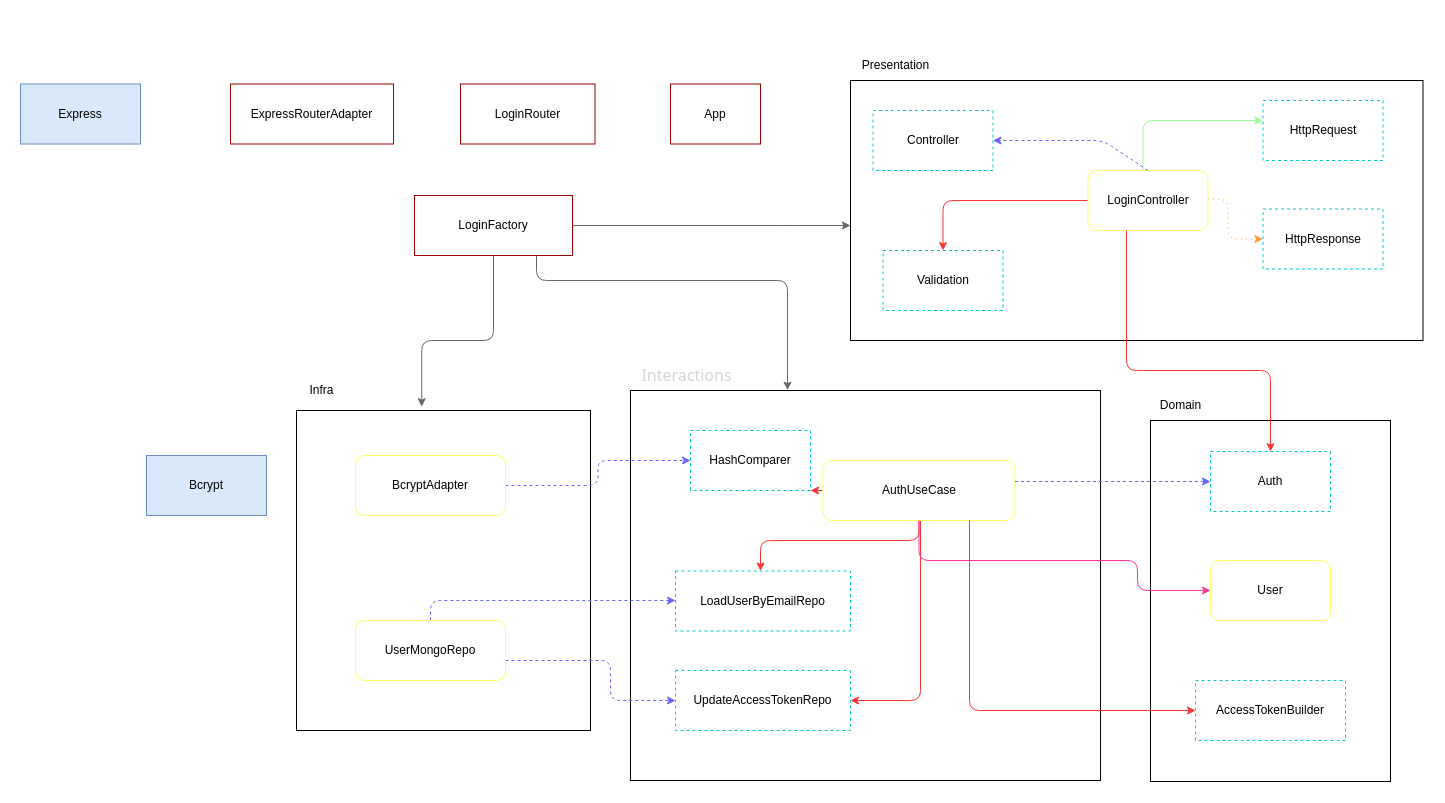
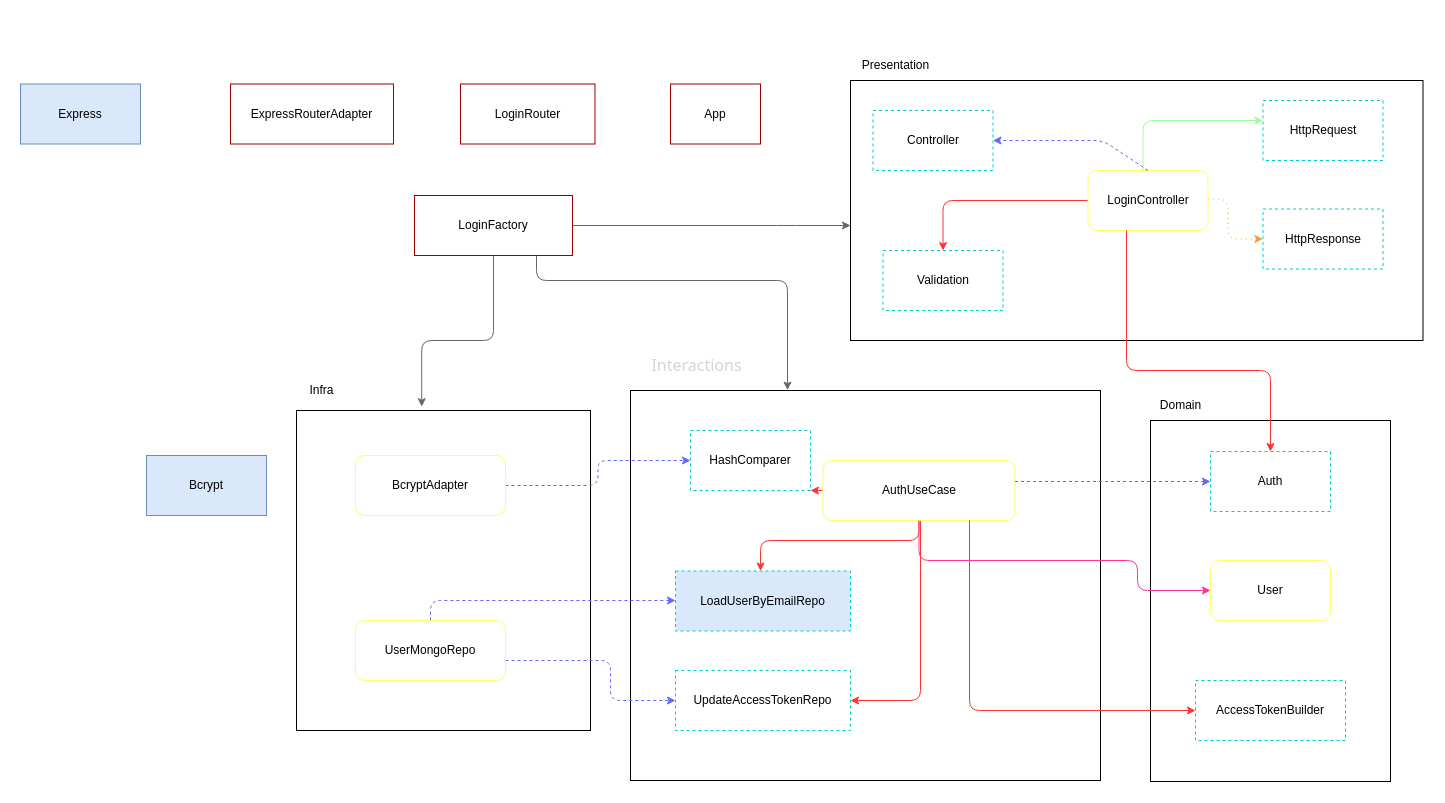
(687, 376) -> (697, 366)
(763, 601) -> (763, 601)
